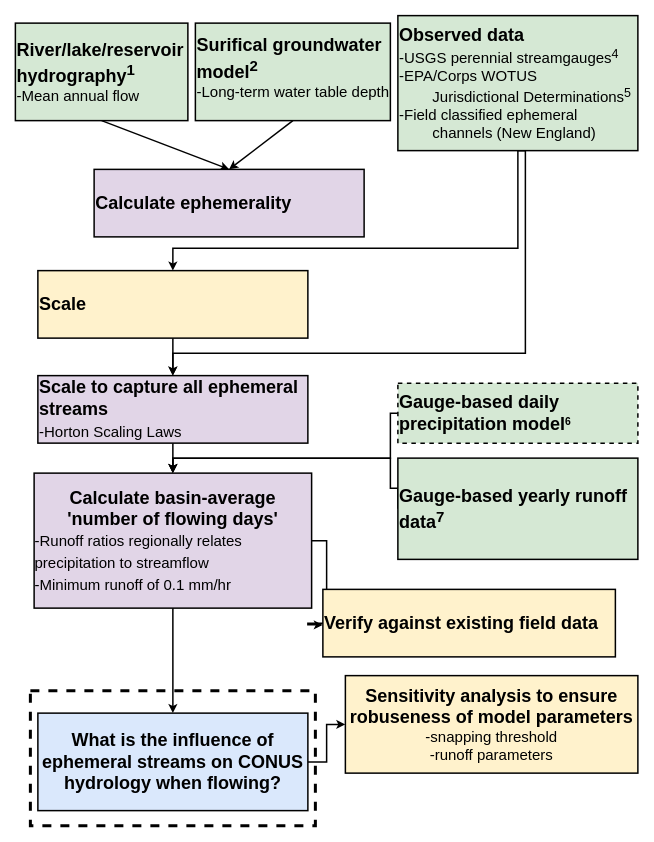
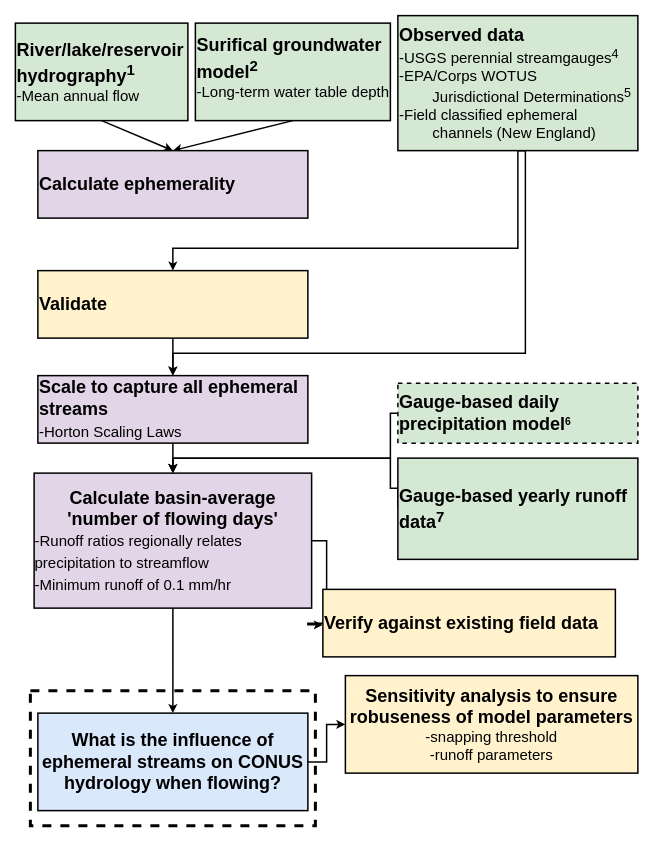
(229, 203) -> (173, 184)
(51, 304) -> (57, 304)
